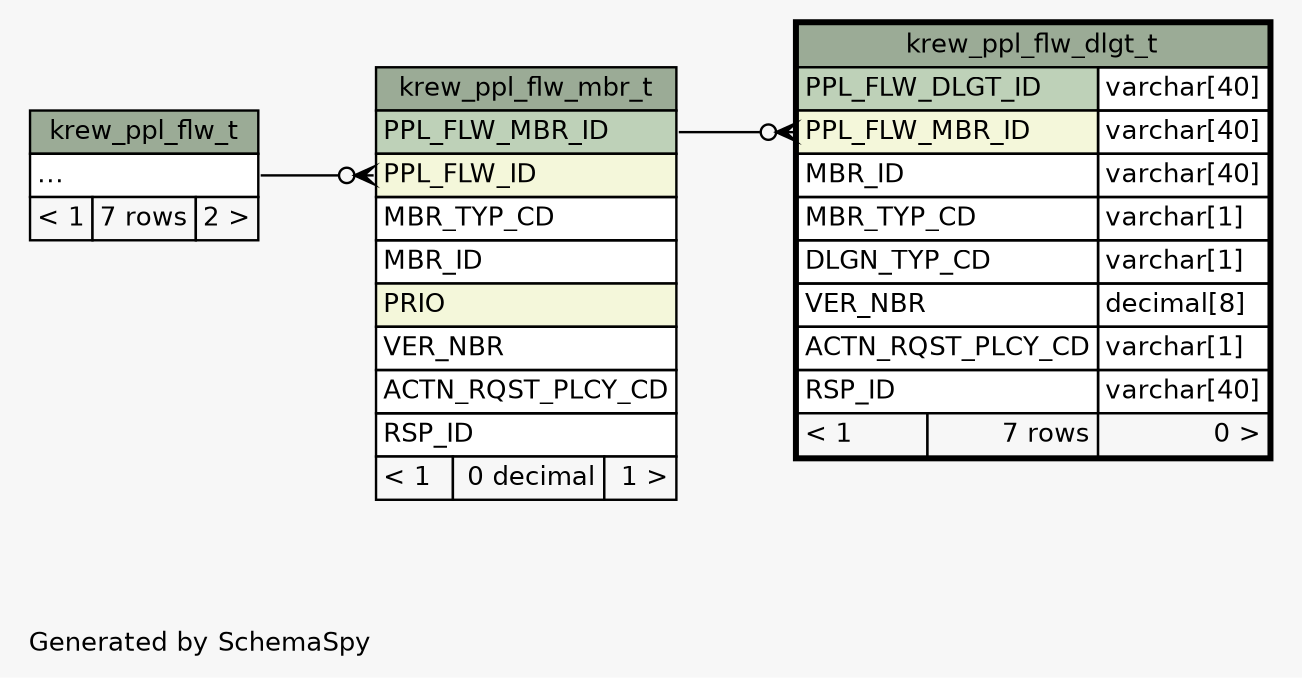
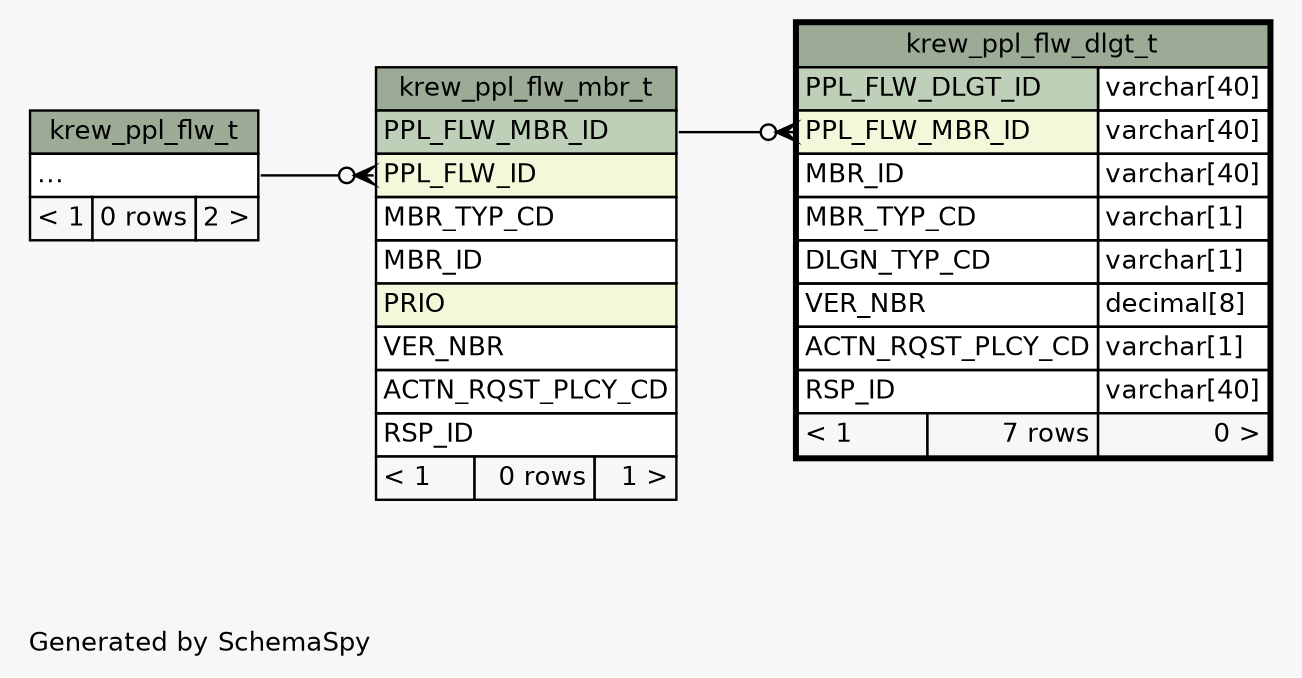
(144, 217) -> (144, 217)
(532, 477) -> (543, 477)
